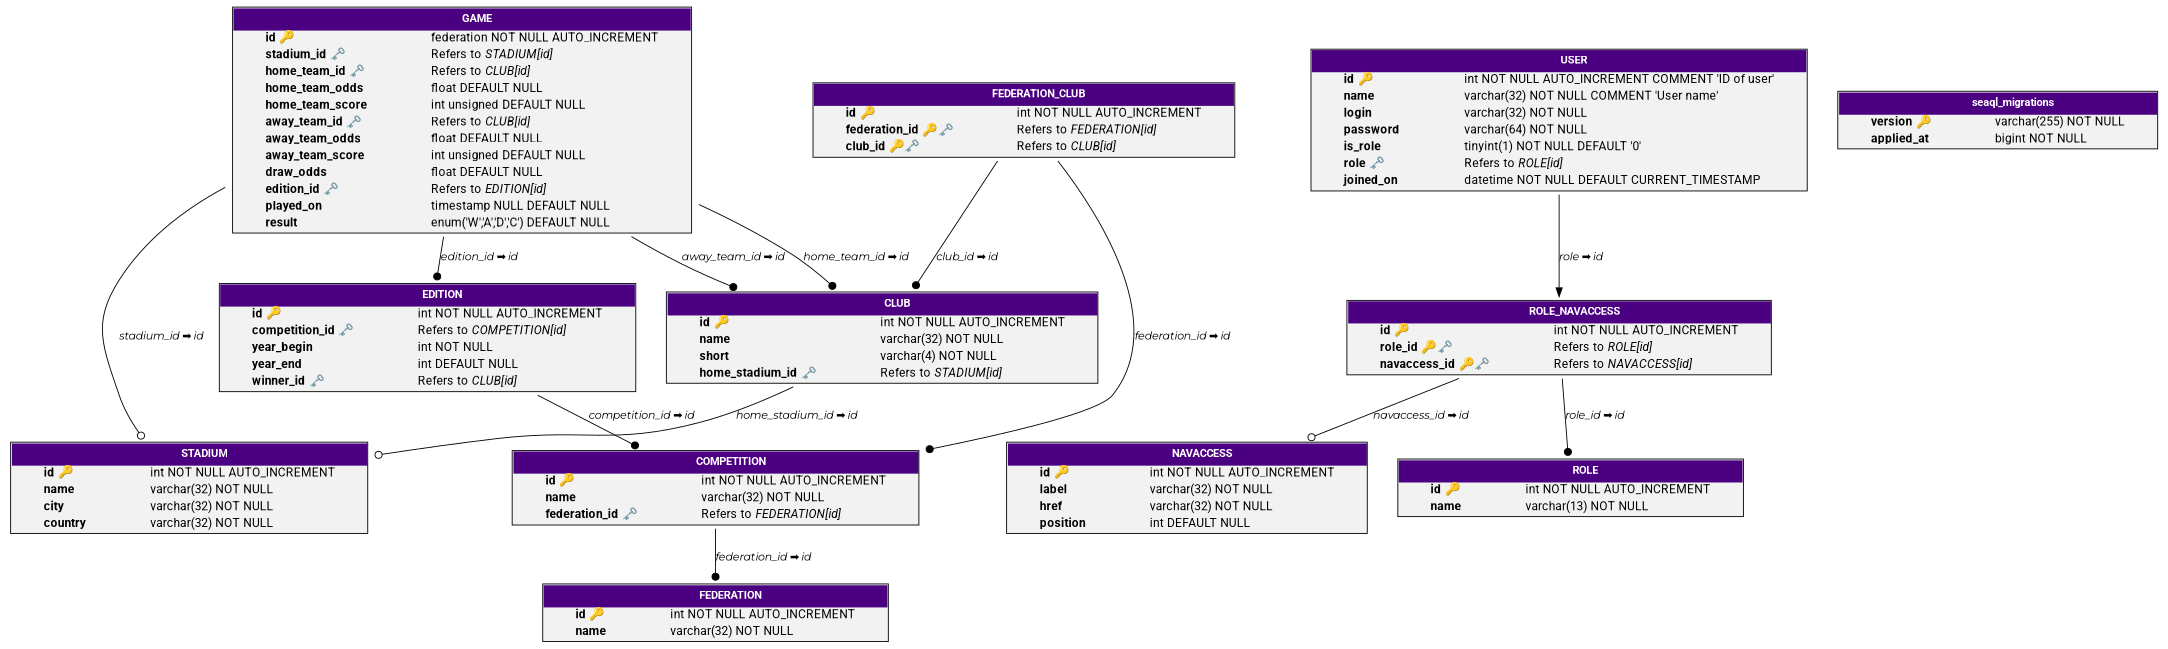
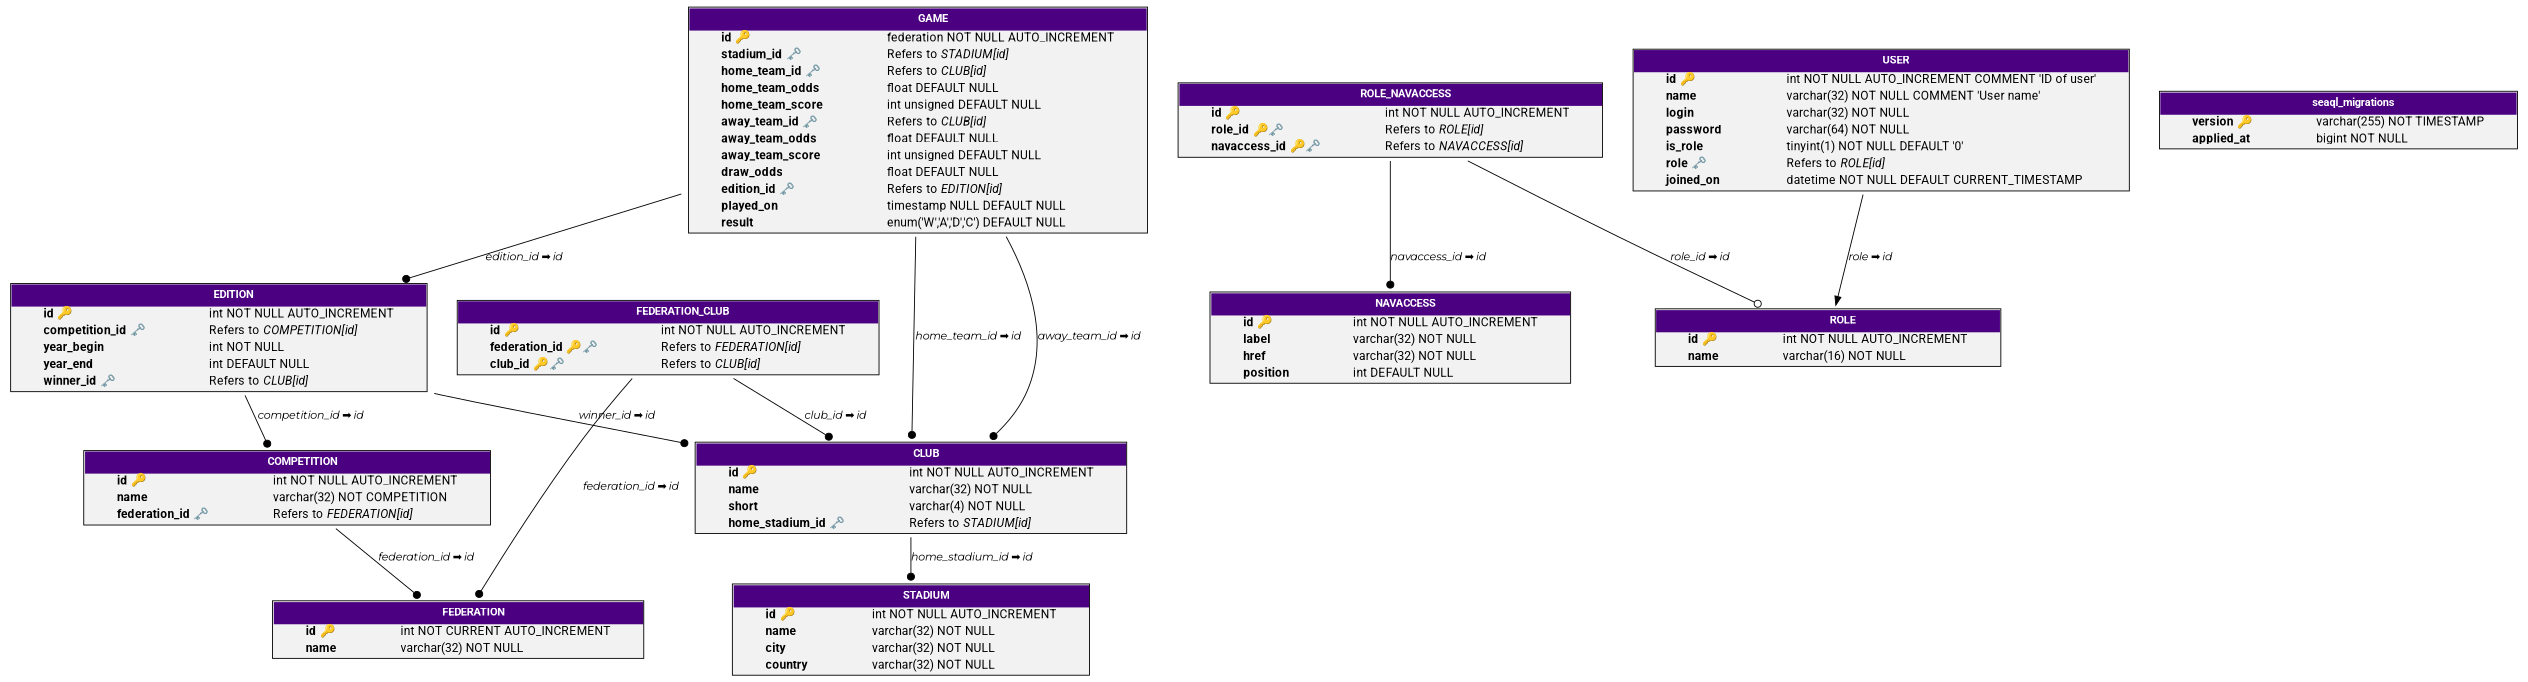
(2060, 122) -> (2400, 122)
(1559, 241) -> (1851, 245)
(114, 289) -> none
(1129, 364) -> (552, 482)
(1387, 407) -> (1390, 221)
(1565, 413) -> (1610, 233)
none -> (557, 418)
(591, 435) -> (911, 555)
(763, 498) -> (360, 498)
(1587, 506) -> (1844, 356)
(763, 615) -> (506, 631)
